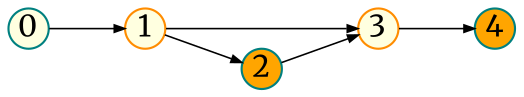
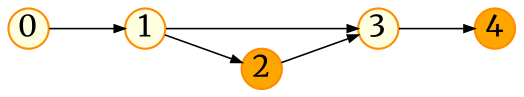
(29, 29) -> (29, 29)
(495, 29) -> (495, 29)
(262, 69) -> (262, 69)
